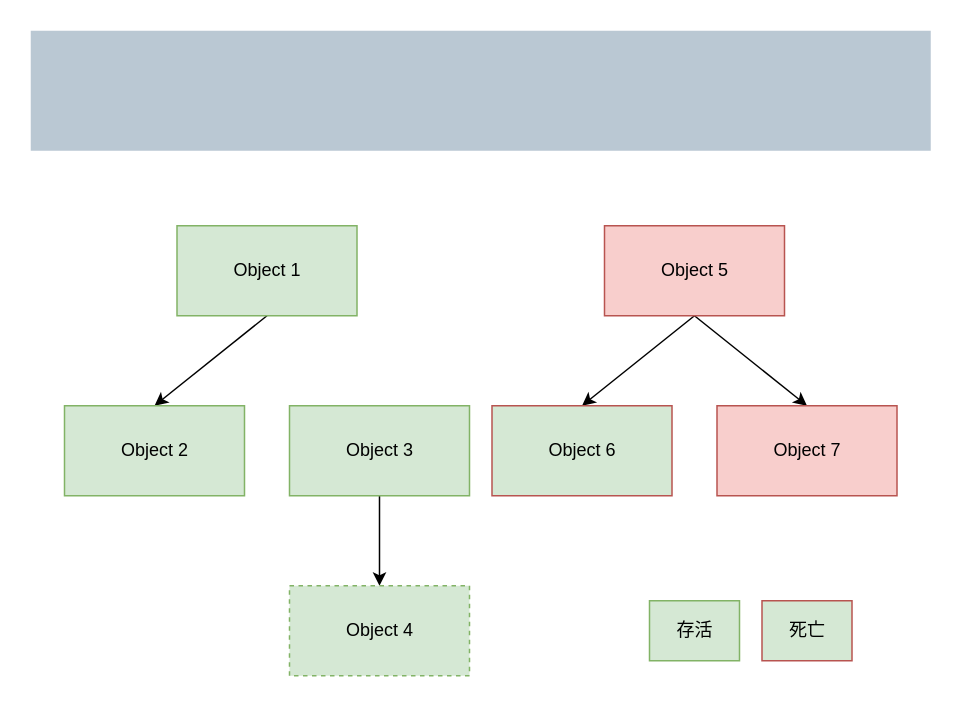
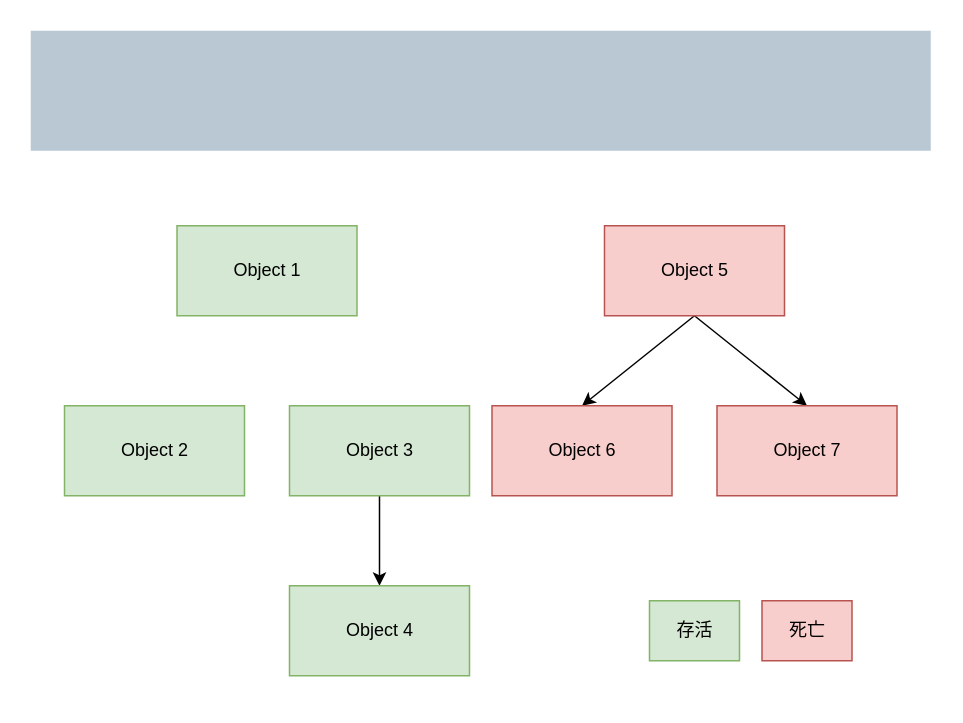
(214, 358) -> none
(582, 451) -> (582, 451)
(380, 631) -> (380, 631)
(807, 631) -> (807, 631)
